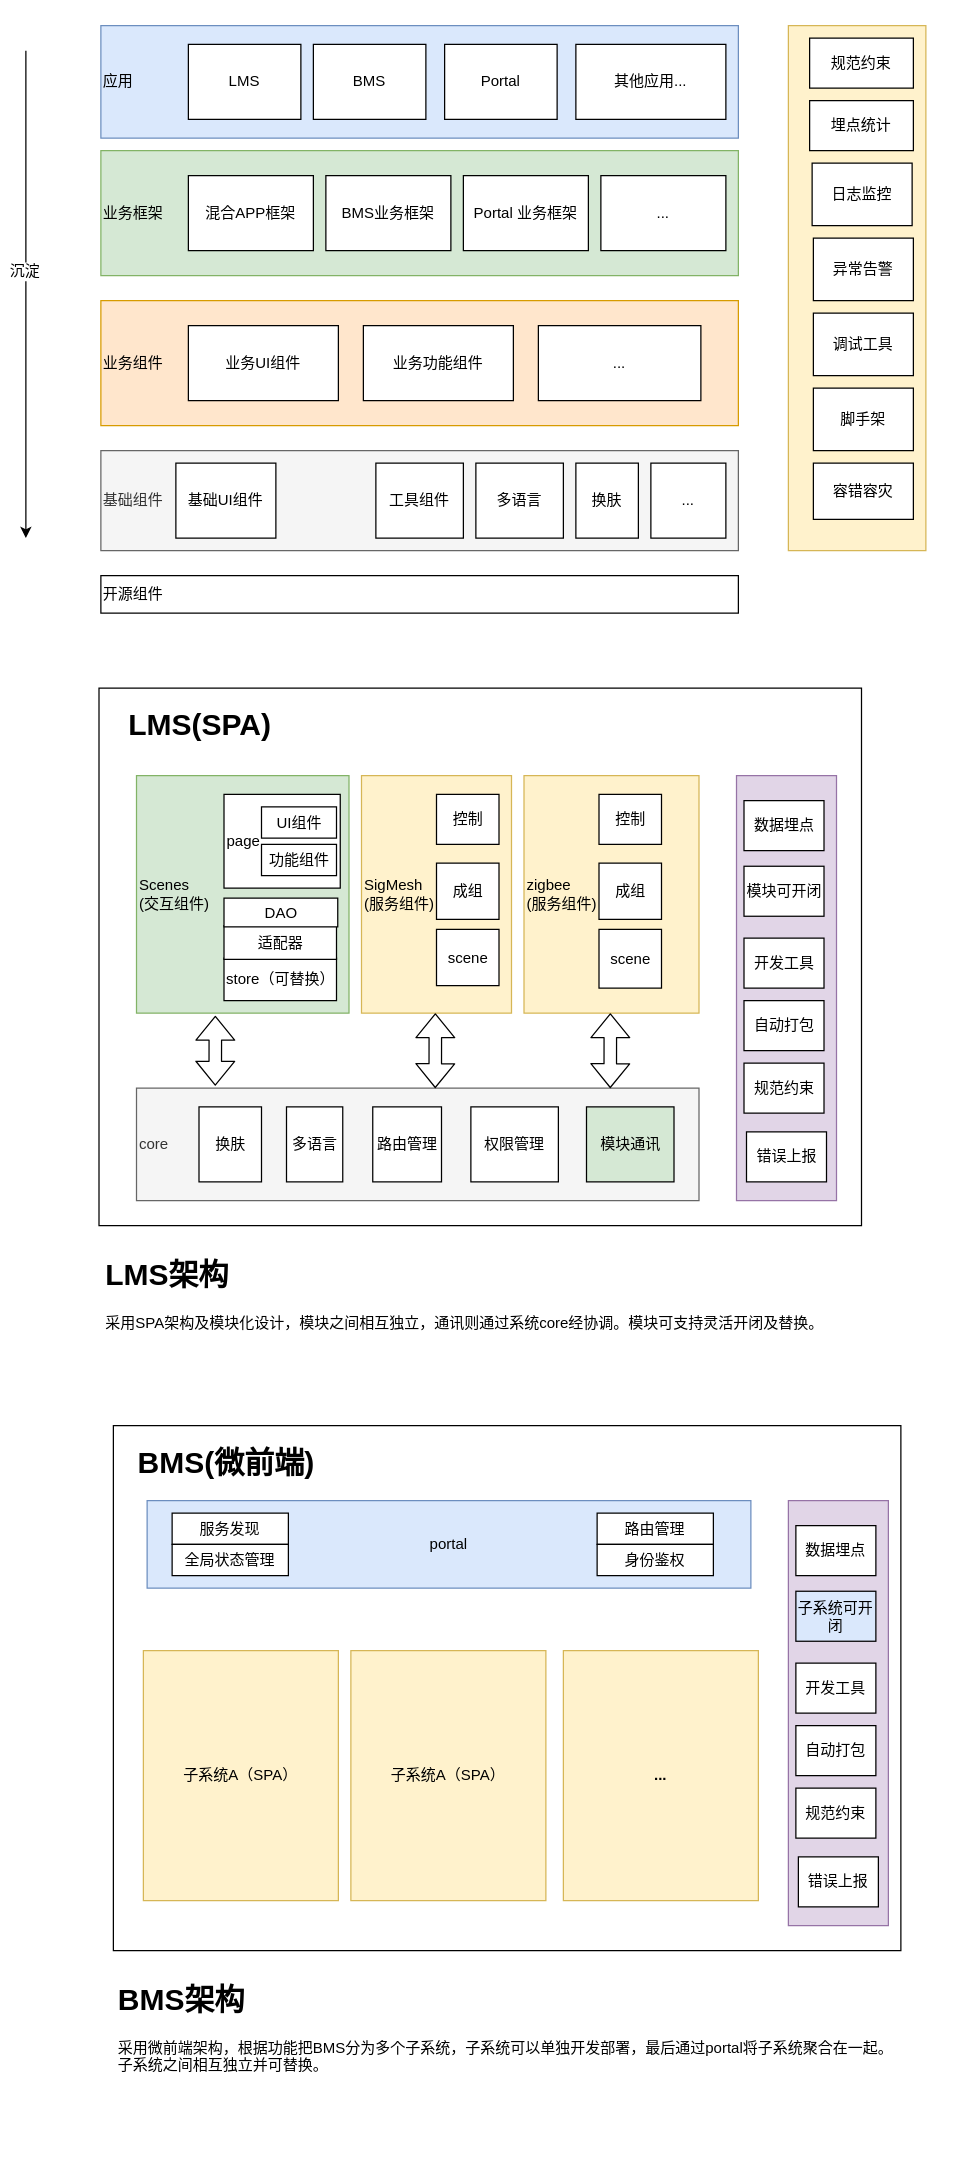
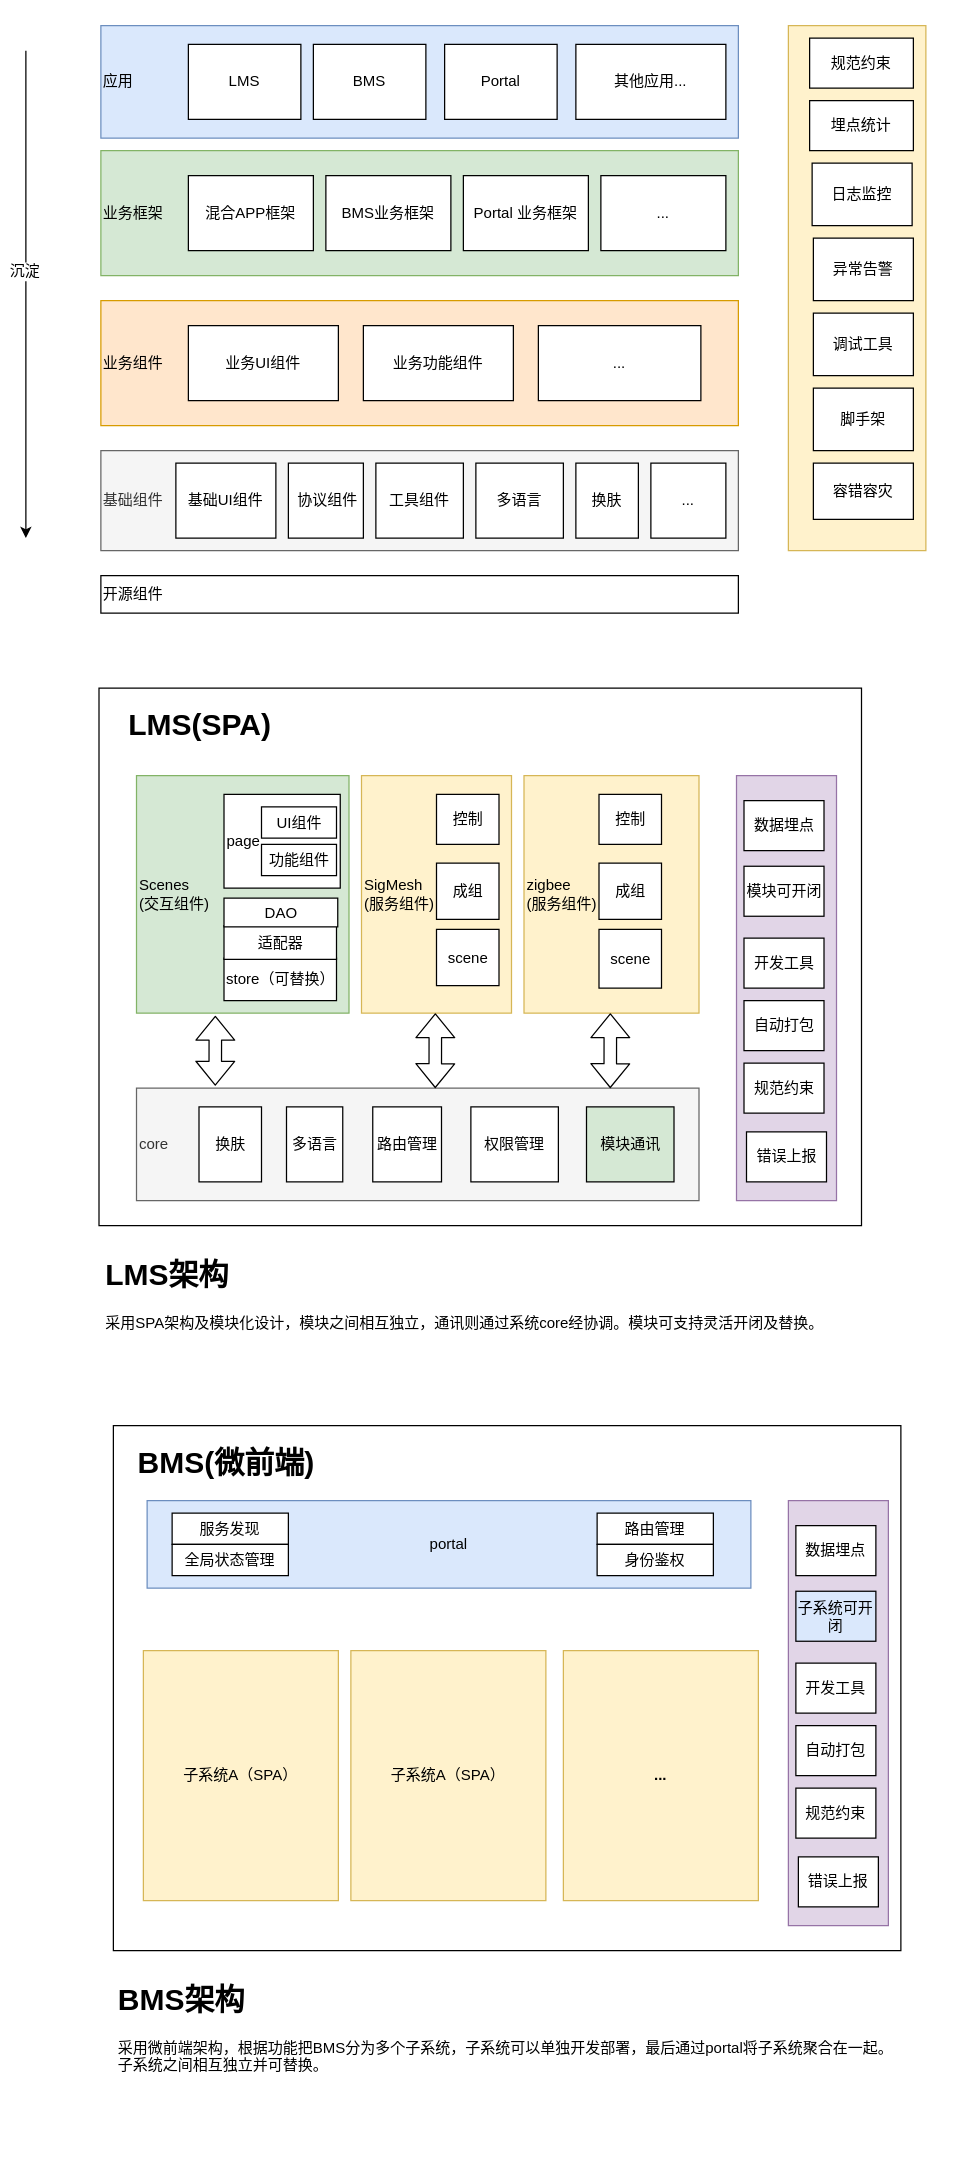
none -> (326, 501)
